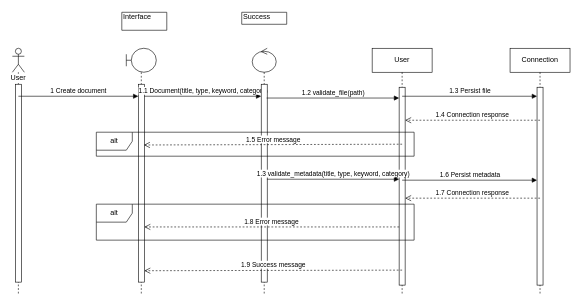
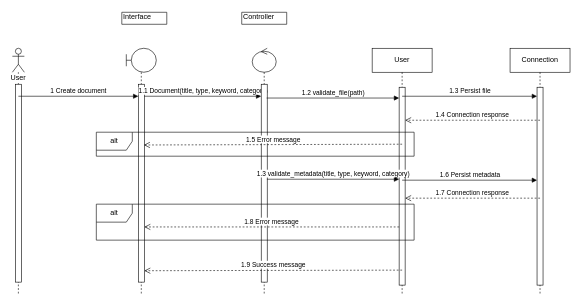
(257, 17) -> (262, 17)
(144, 21) -> (144, 18)
